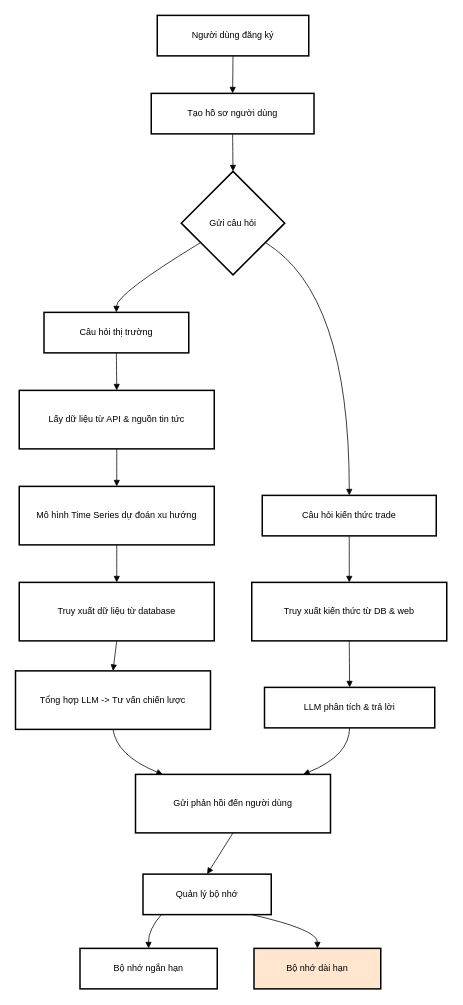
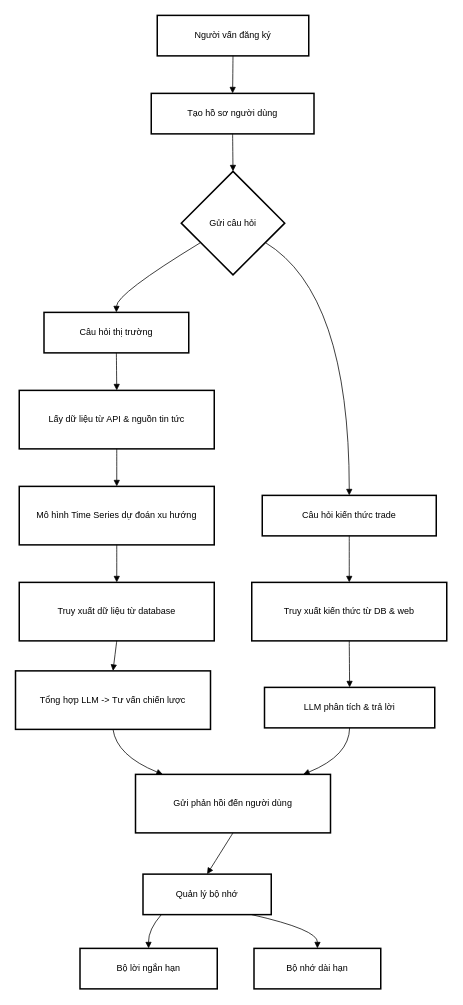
(233, 36) -> (233, 36)
(149, 969) -> (149, 969)
(317, 969) -> (317, 969)
